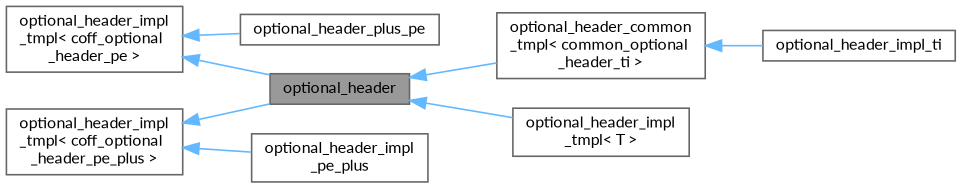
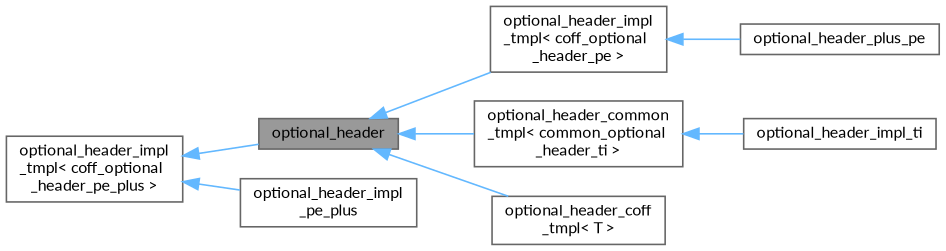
(234, 68) -> (438, 92)
(601, 132) -> (579, 220)
